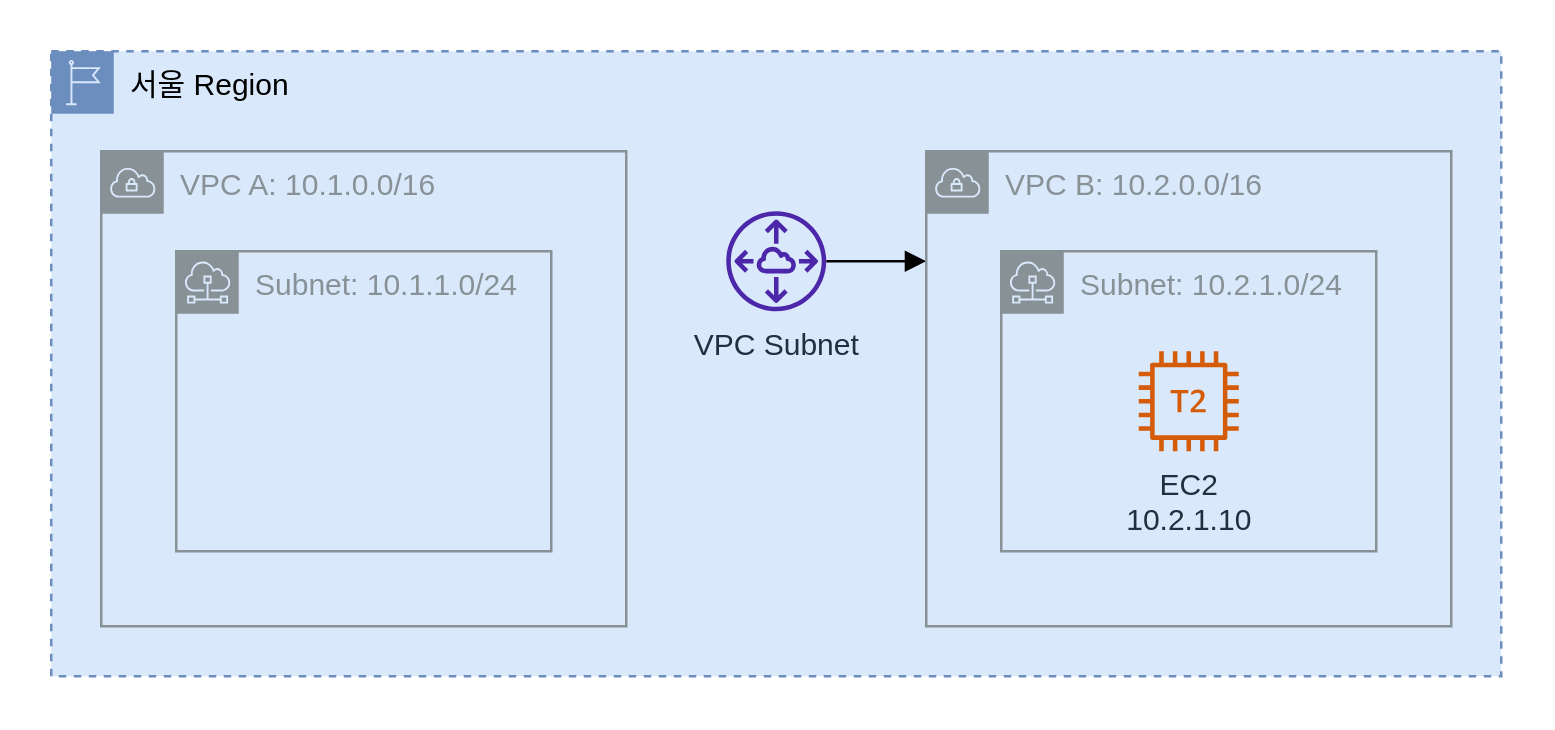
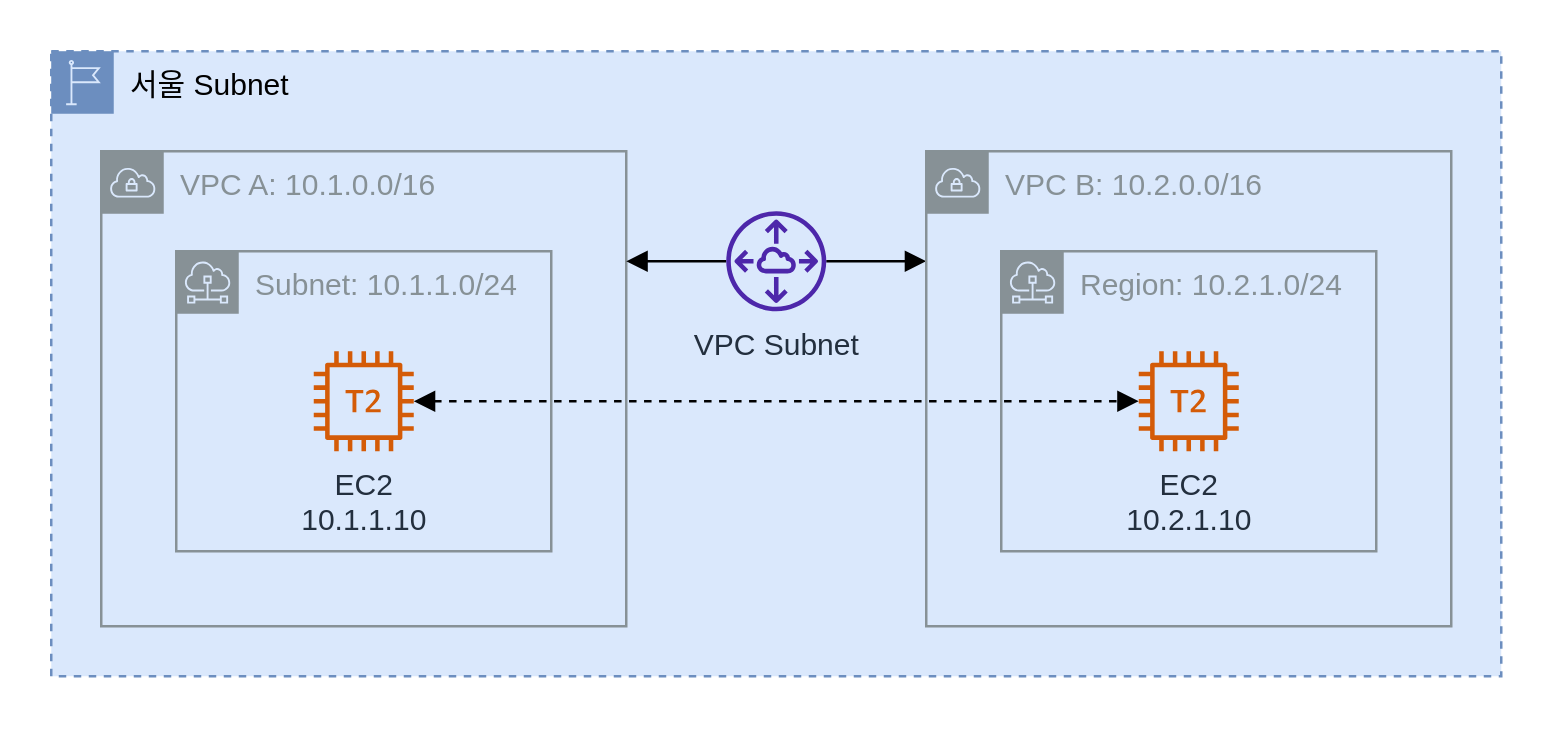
(212, 87) -> (216, 87)
none -> (687, 261)
(1221, 287) -> (1217, 287)
none -> (364, 401)
none -> (874, 401)
